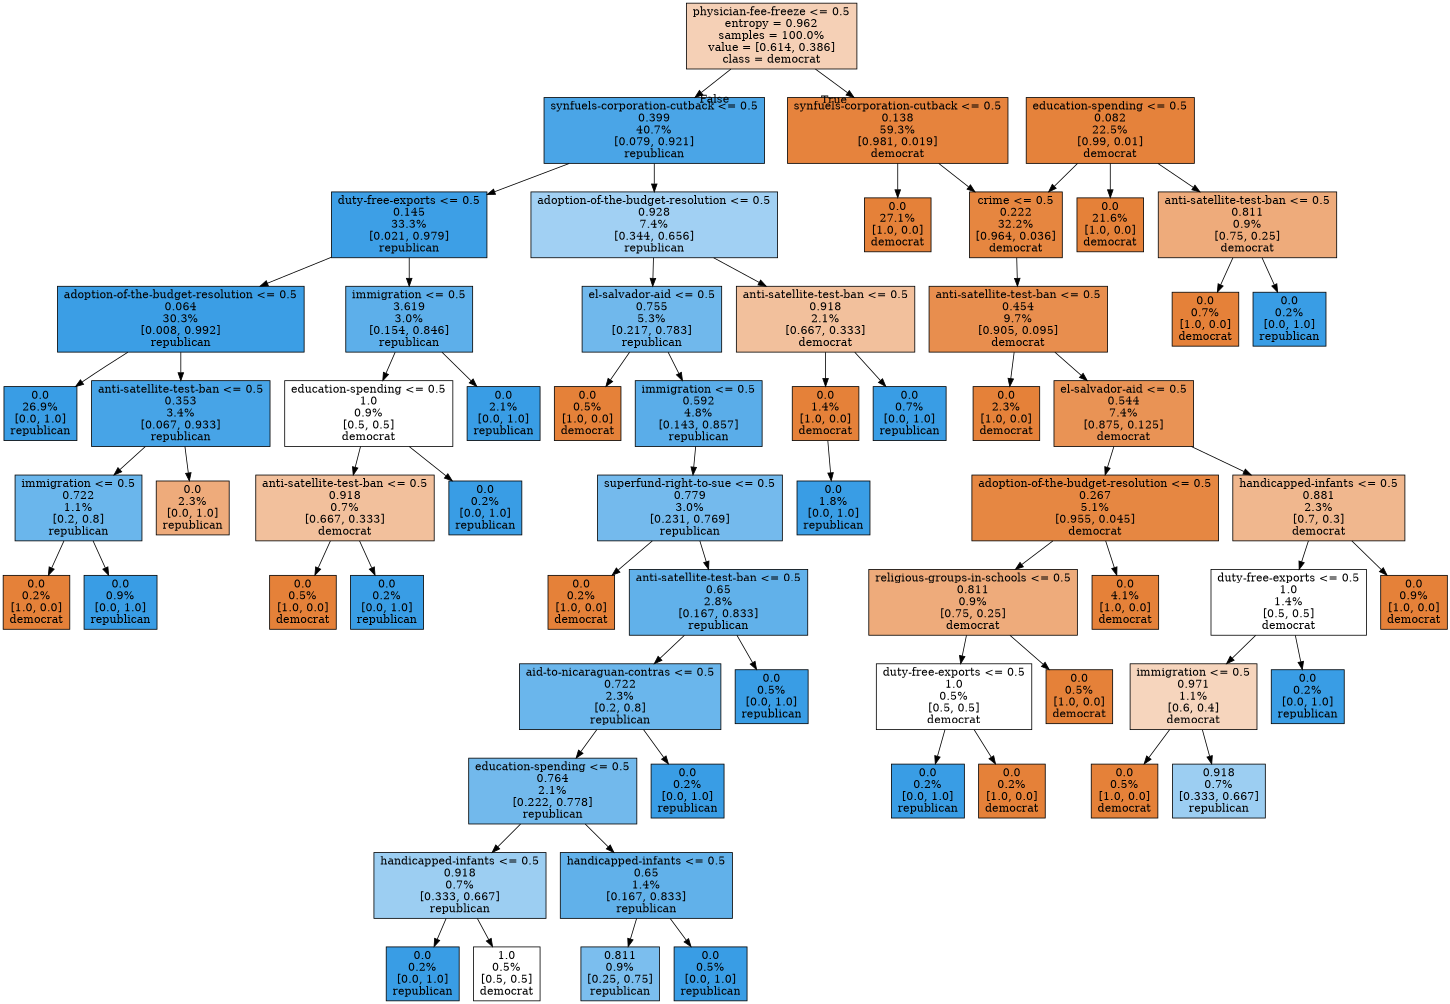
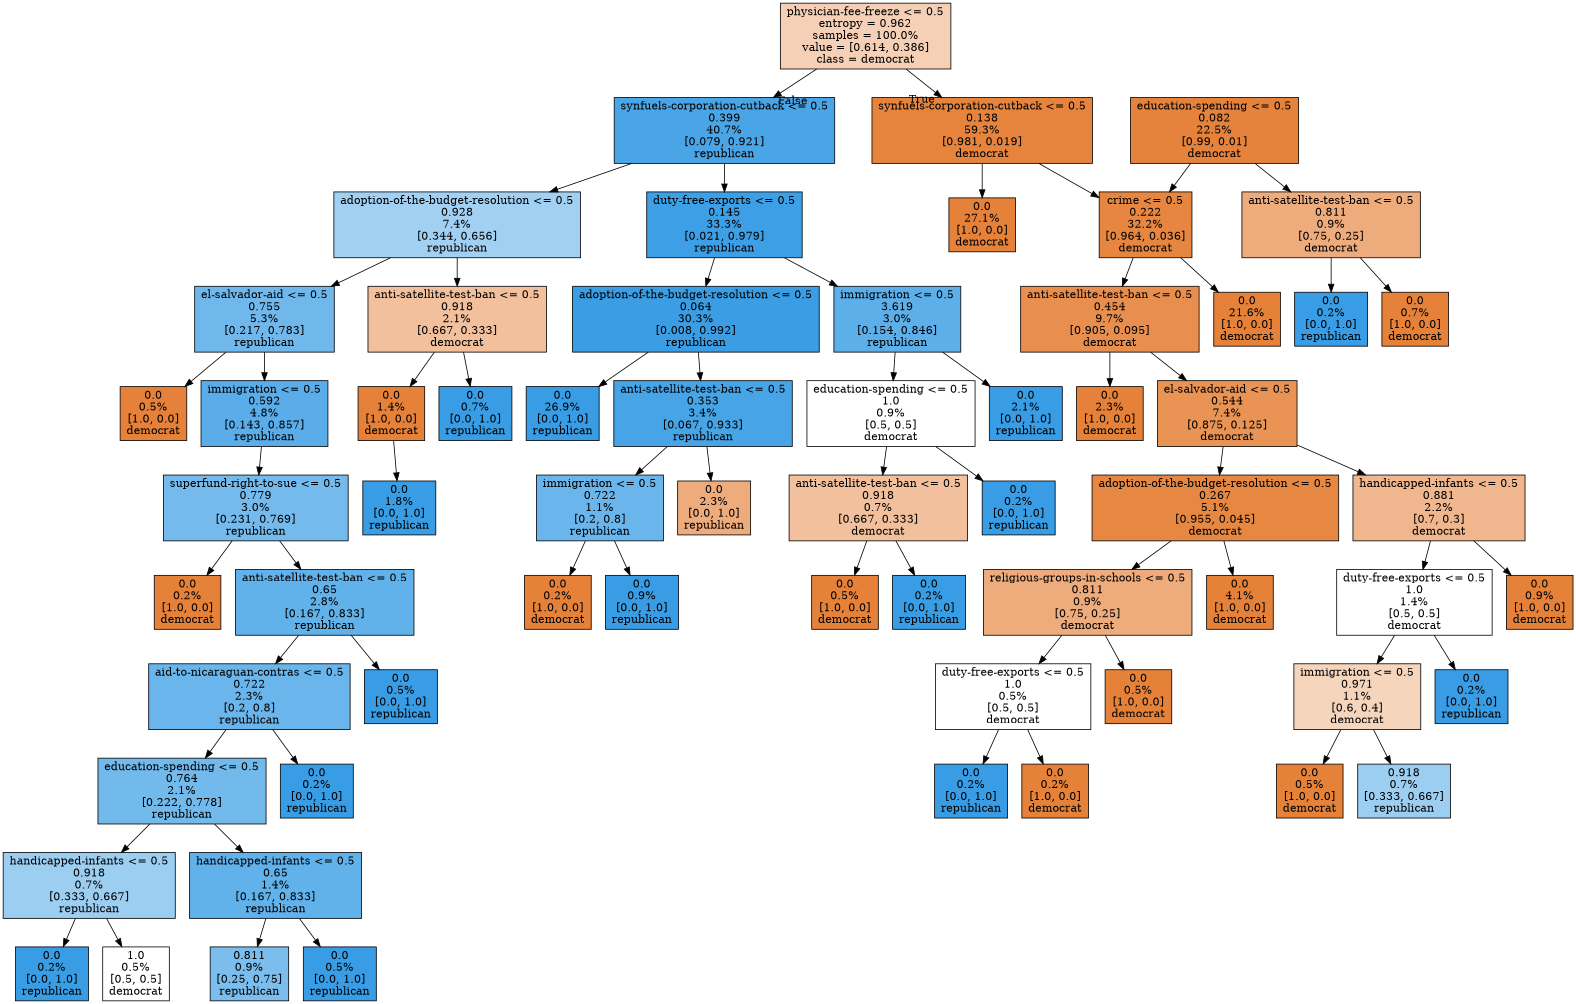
(1110, 177) -> (1197, 272)
(1319, 508) -> (1439, 508)
